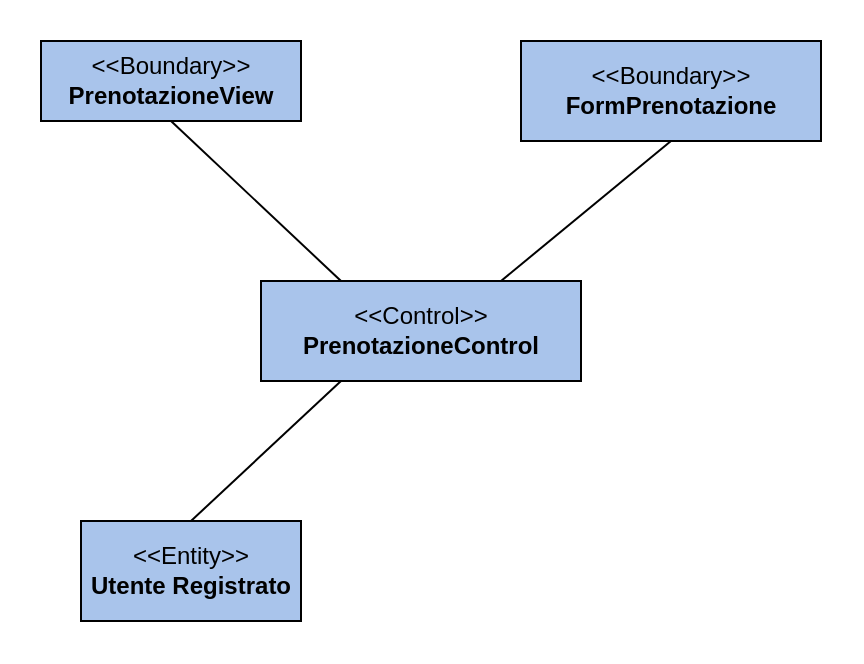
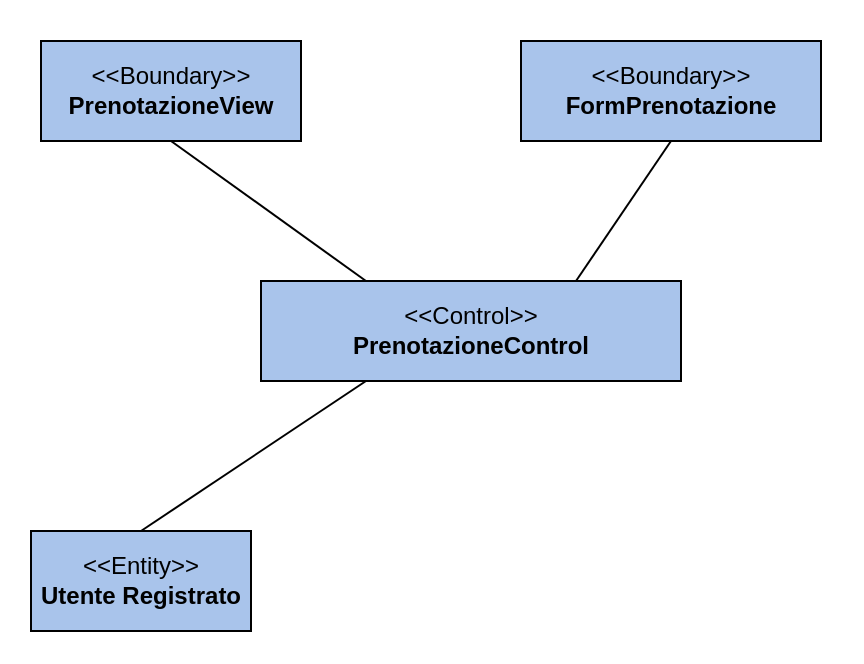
(171, 81) -> (171, 91)
(421, 331) -> (471, 331)
(191, 571) -> (141, 581)
